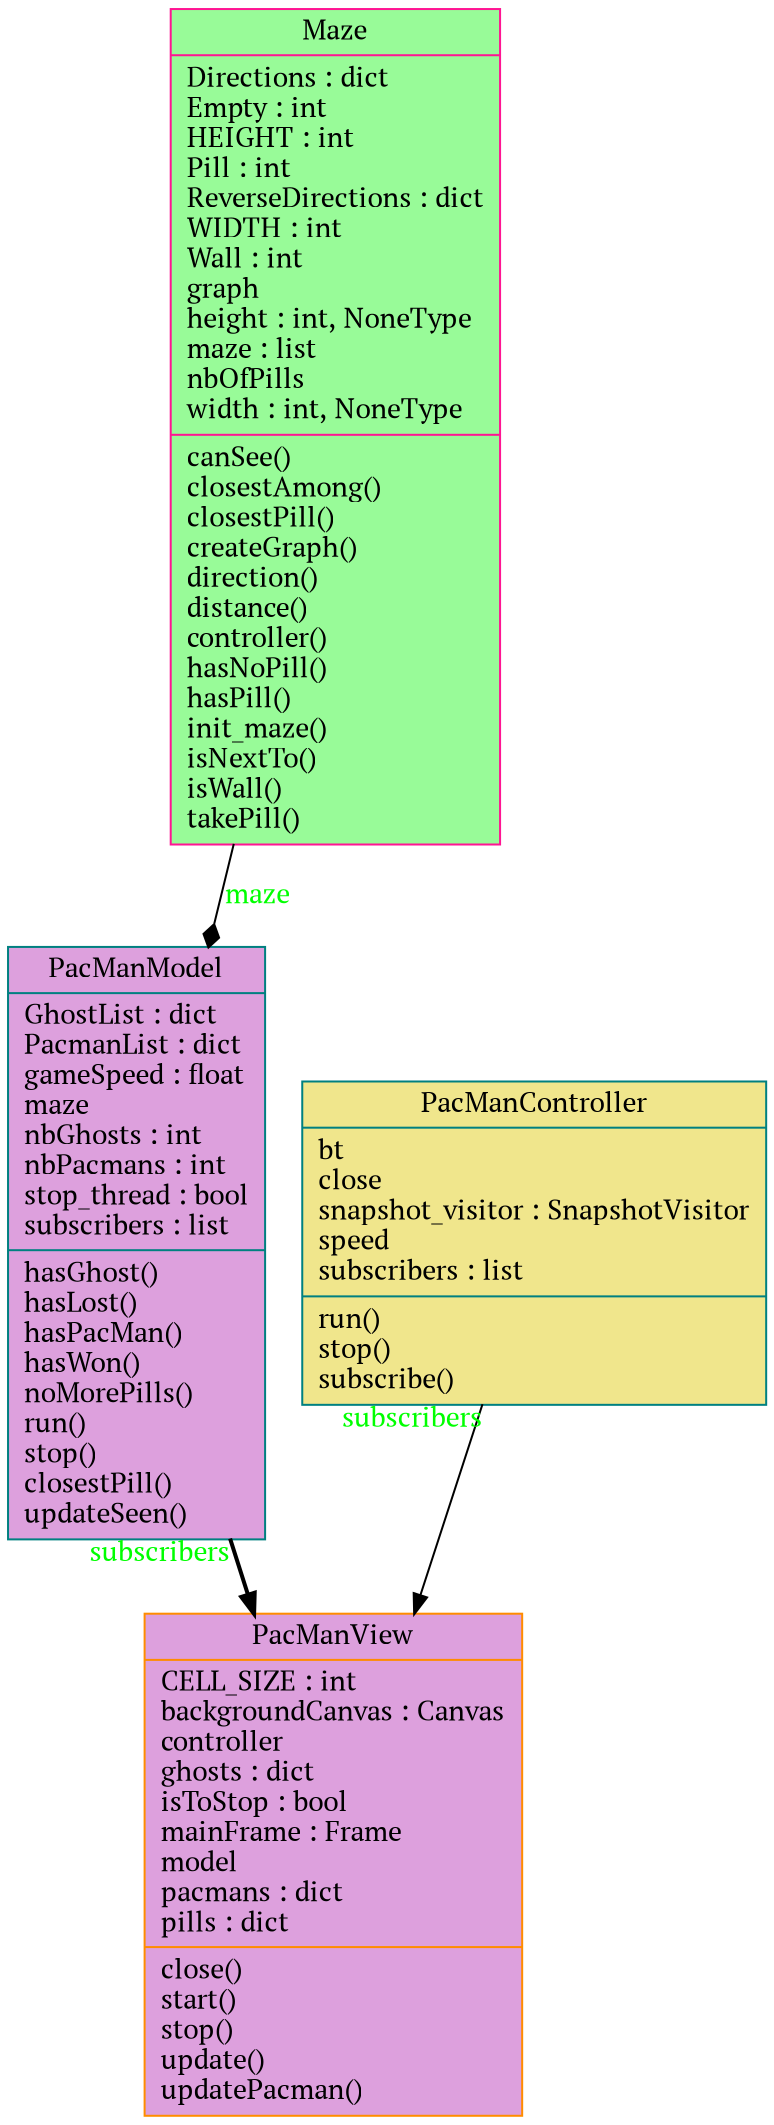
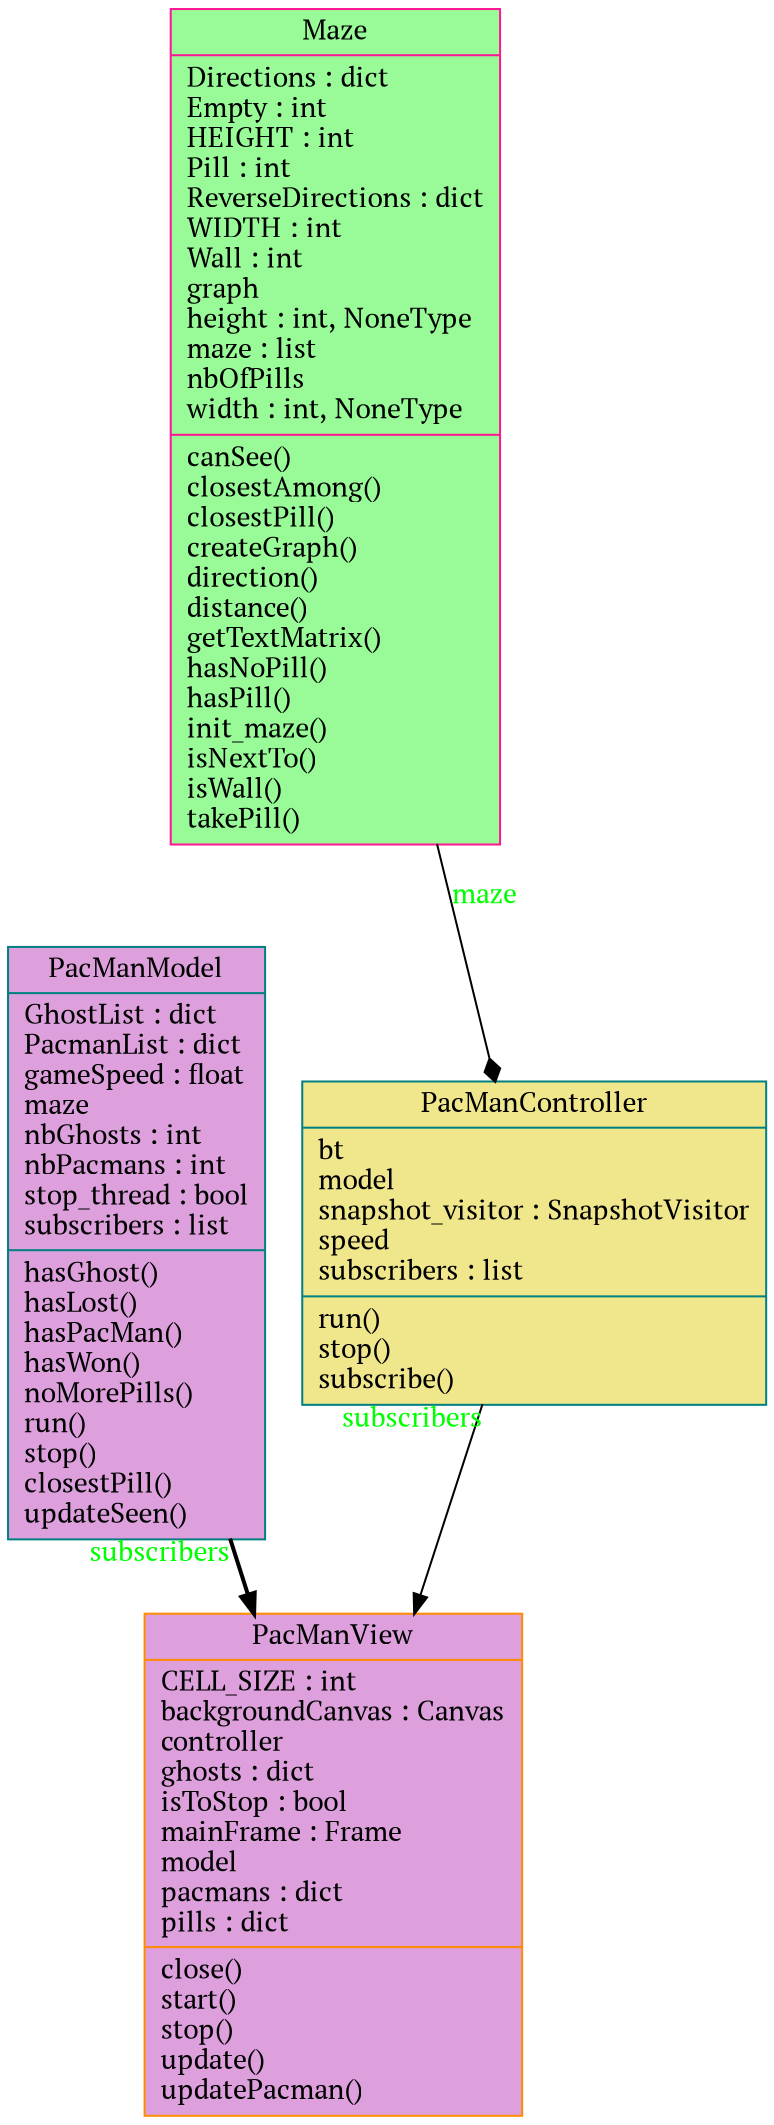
(257, 639) -> (284, 639)
(224, 884) -> (463, 951)
(350, 1181) -> (357, 1181)
